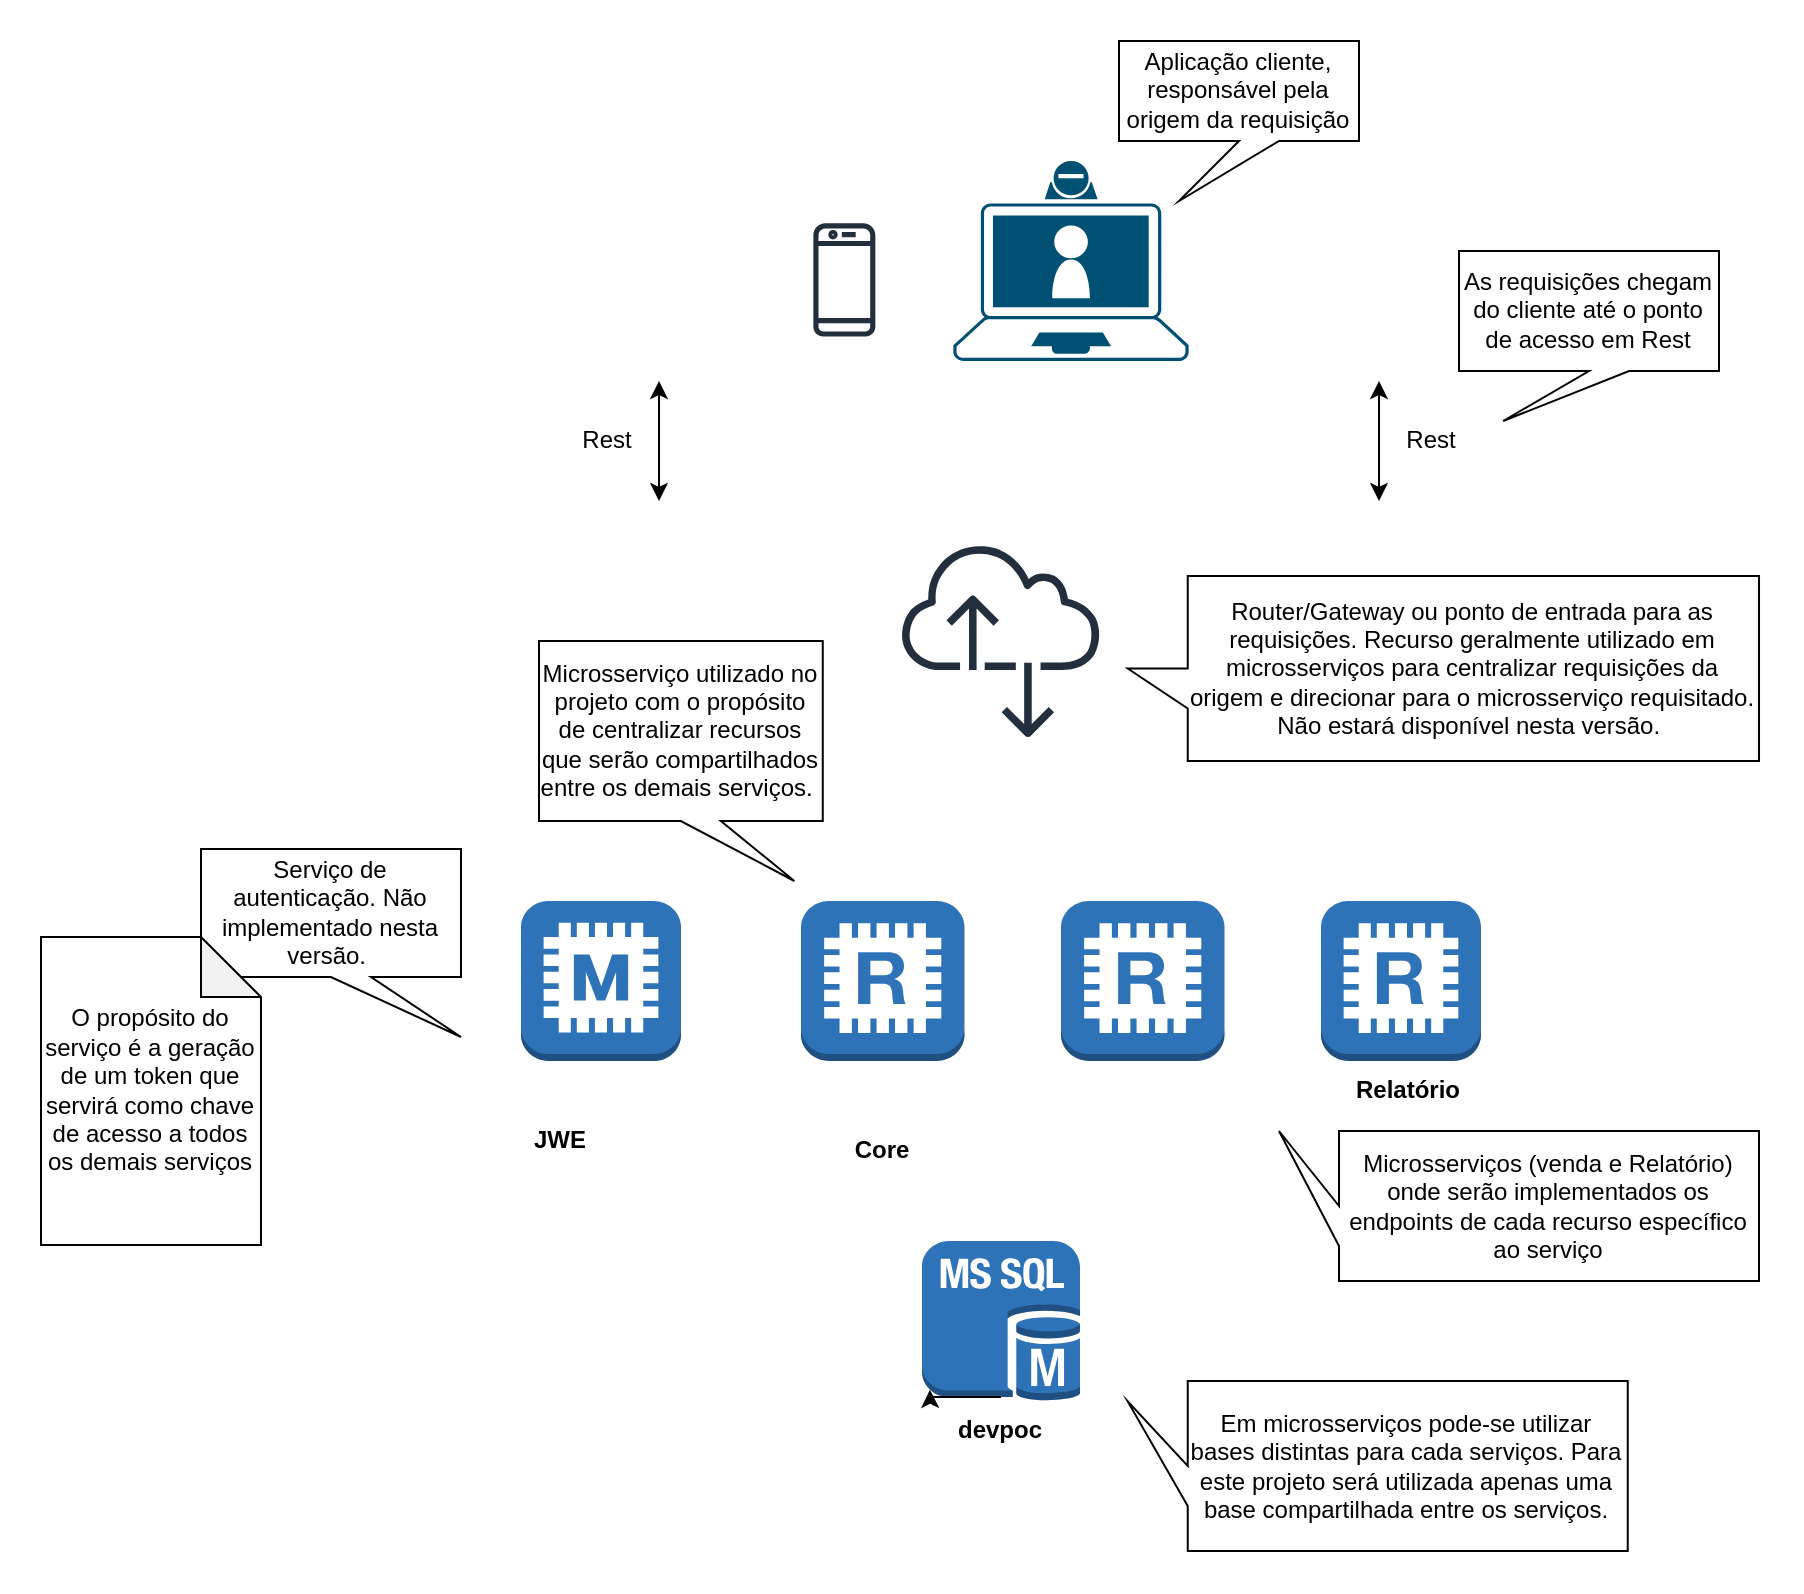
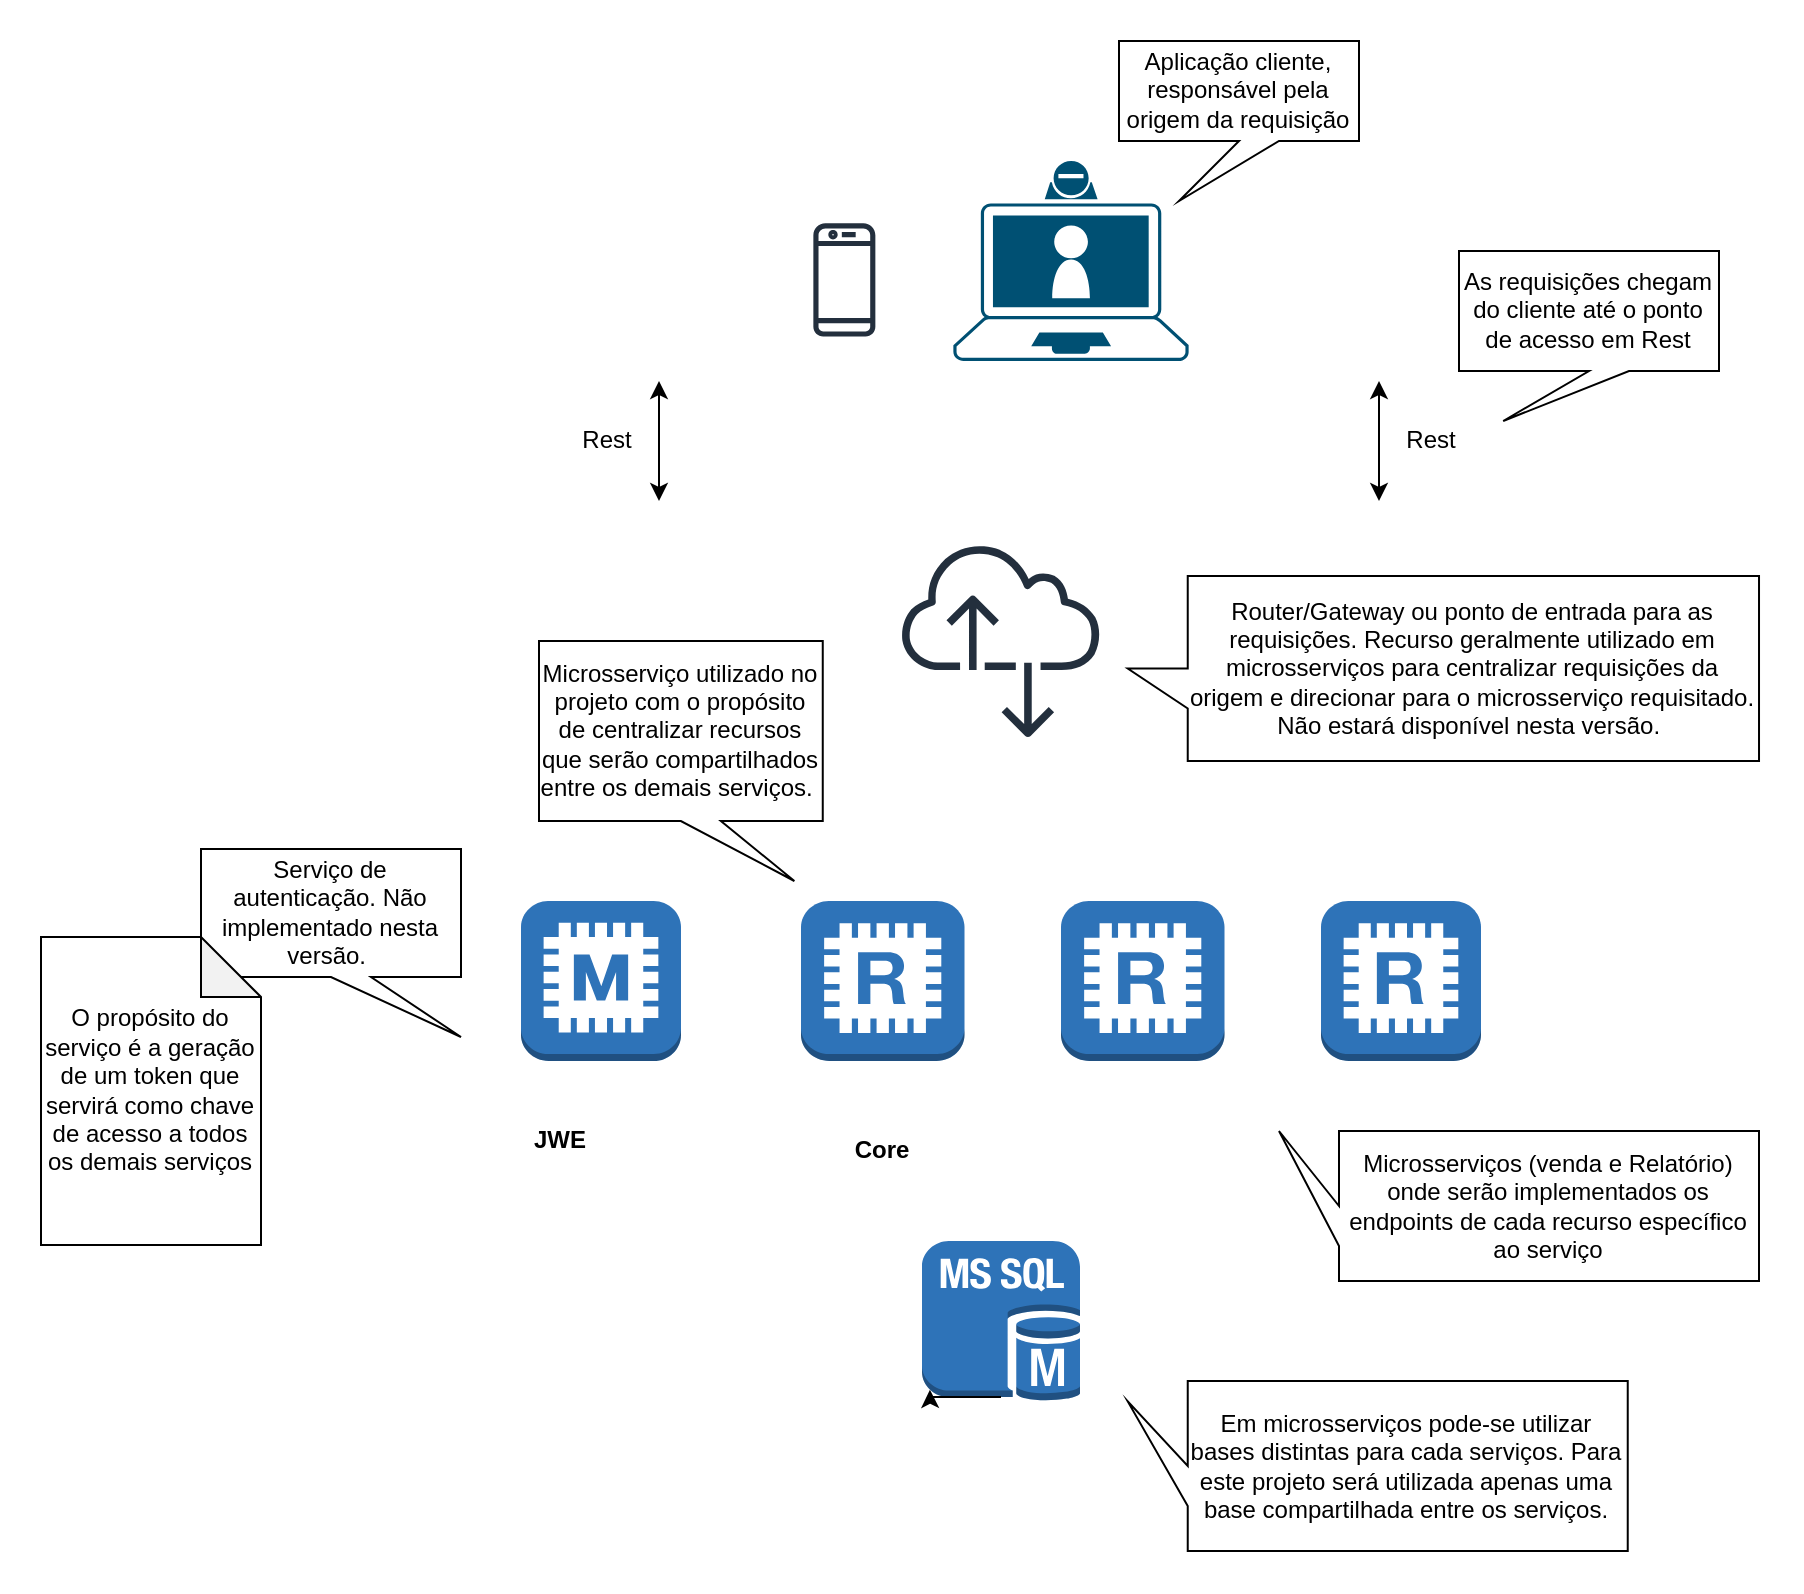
(1409, 1091) -> none
(1001, 1431) -> none
